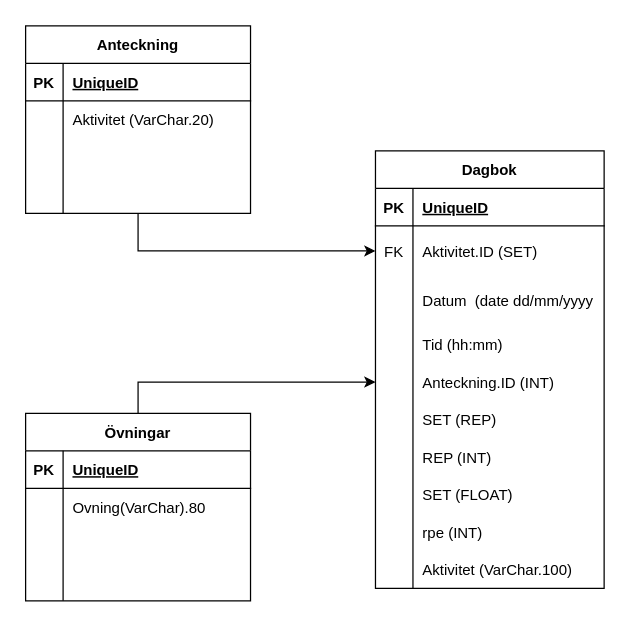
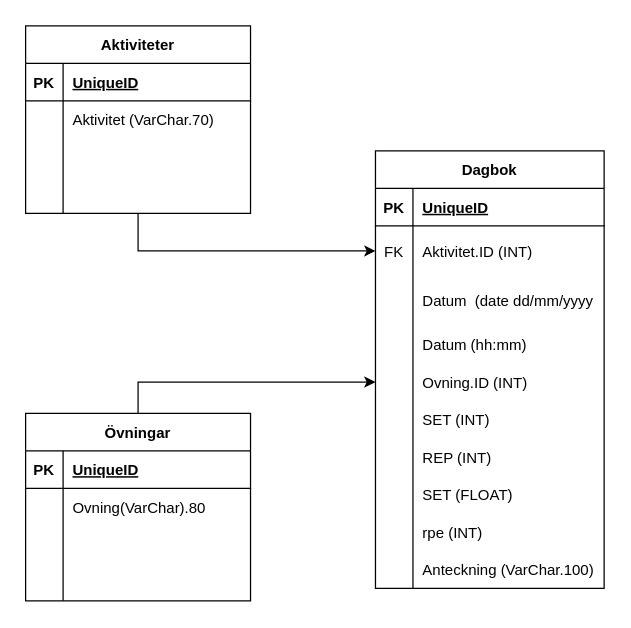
(138, 45) -> (138, 45)
(157, 120) -> (157, 120)
(490, 251) -> (490, 251)
(463, 345) -> (473, 345)
(496, 383) -> (480, 383)
(458, 420) -> (458, 420)
(511, 570) -> (517, 570)
